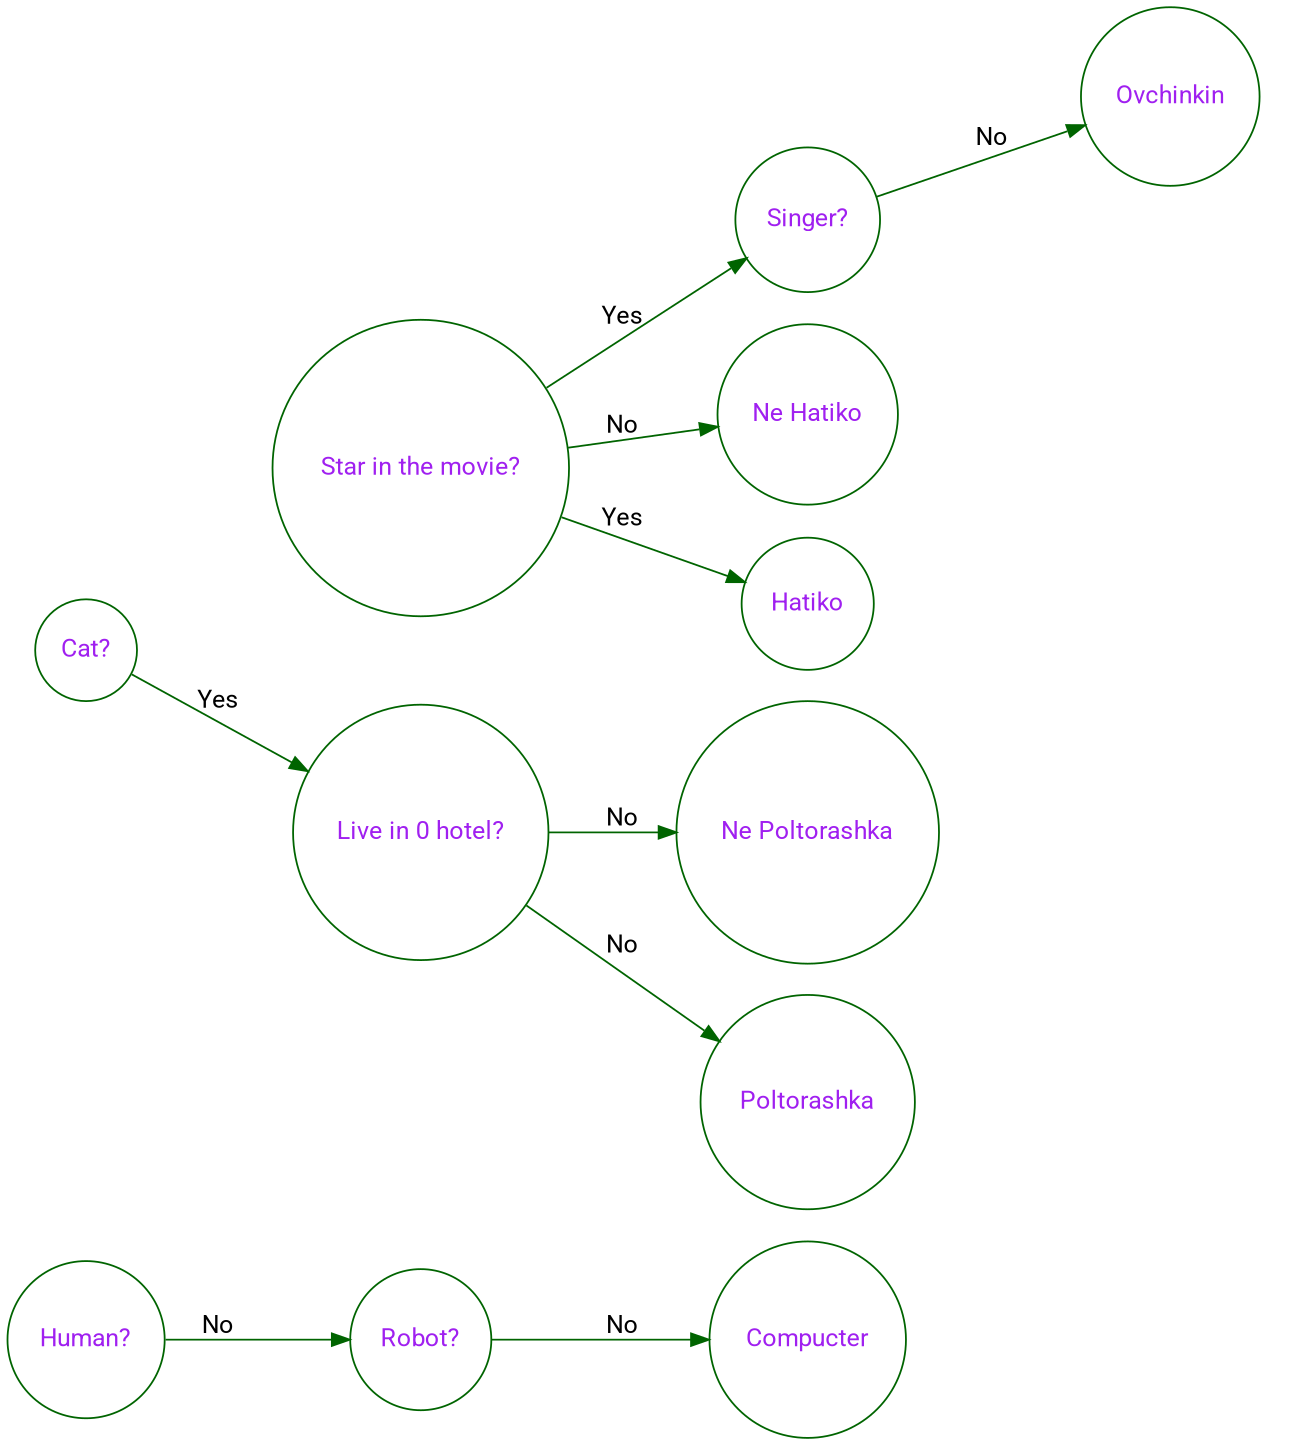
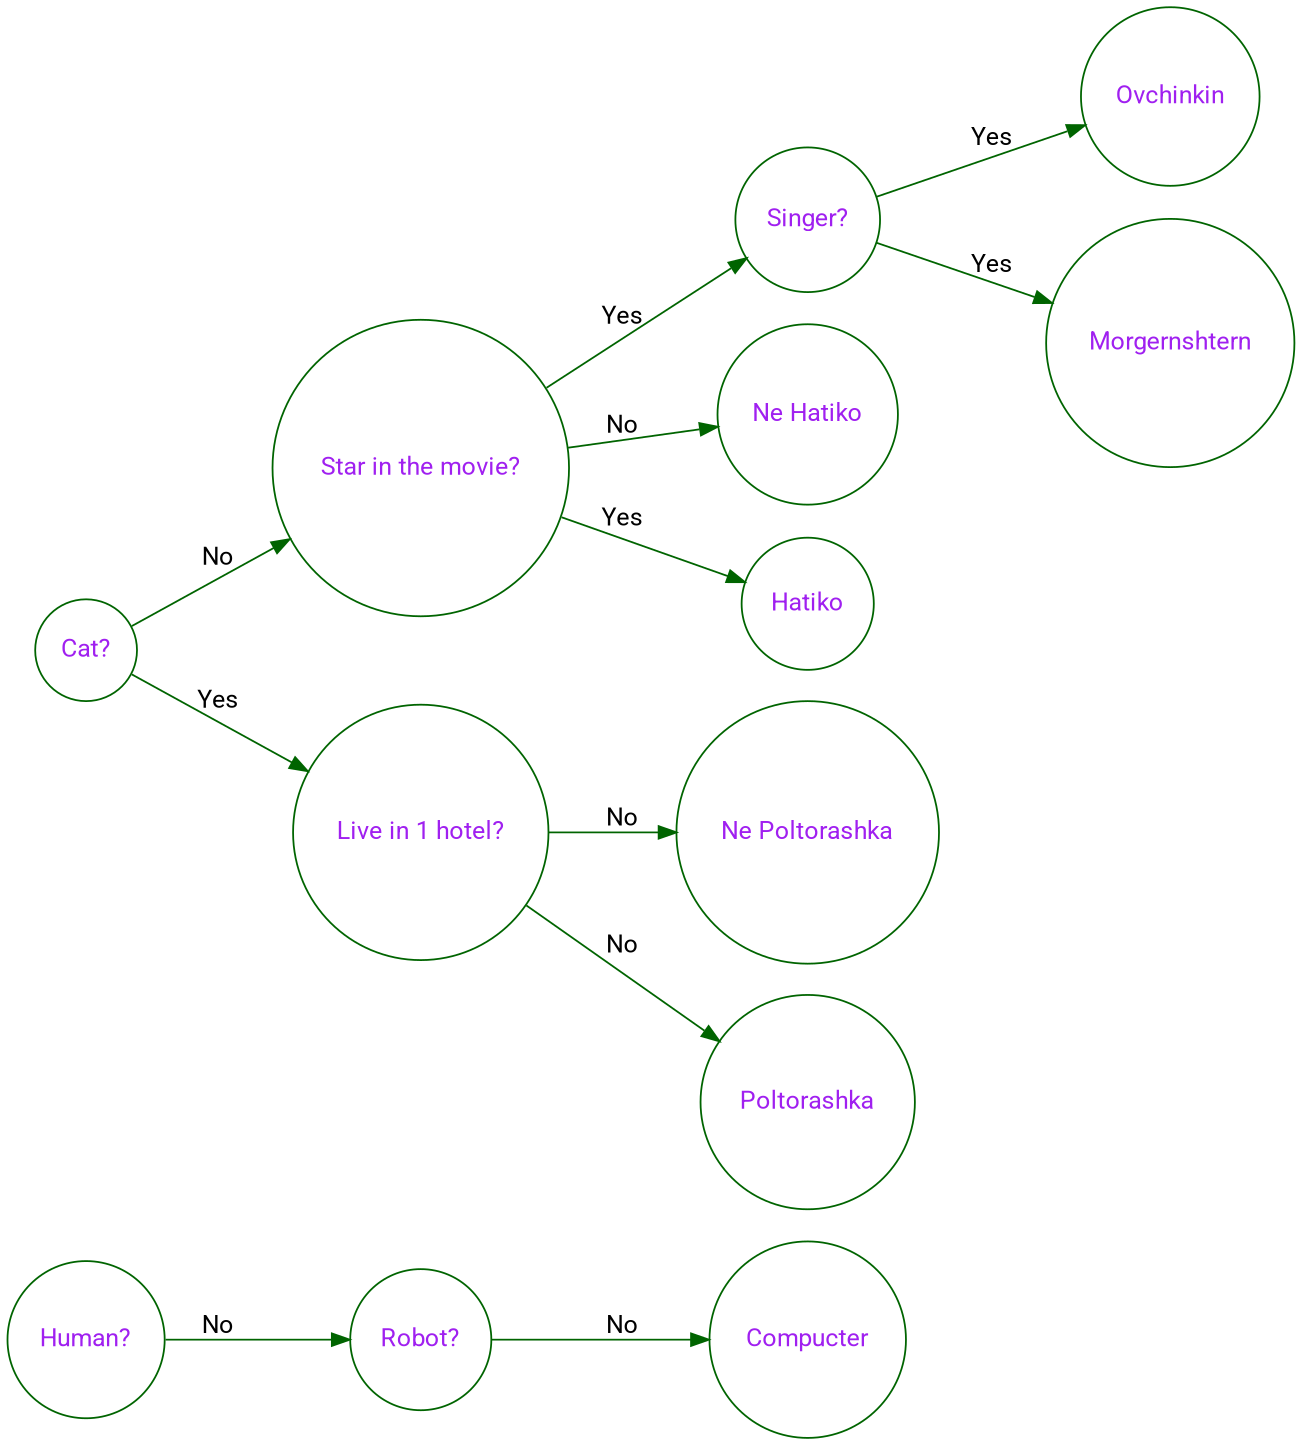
(992, 138) -> (992, 138)
none -> (1170, 343)
none -> (203, 587)
(421, 832) -> (421, 832)
